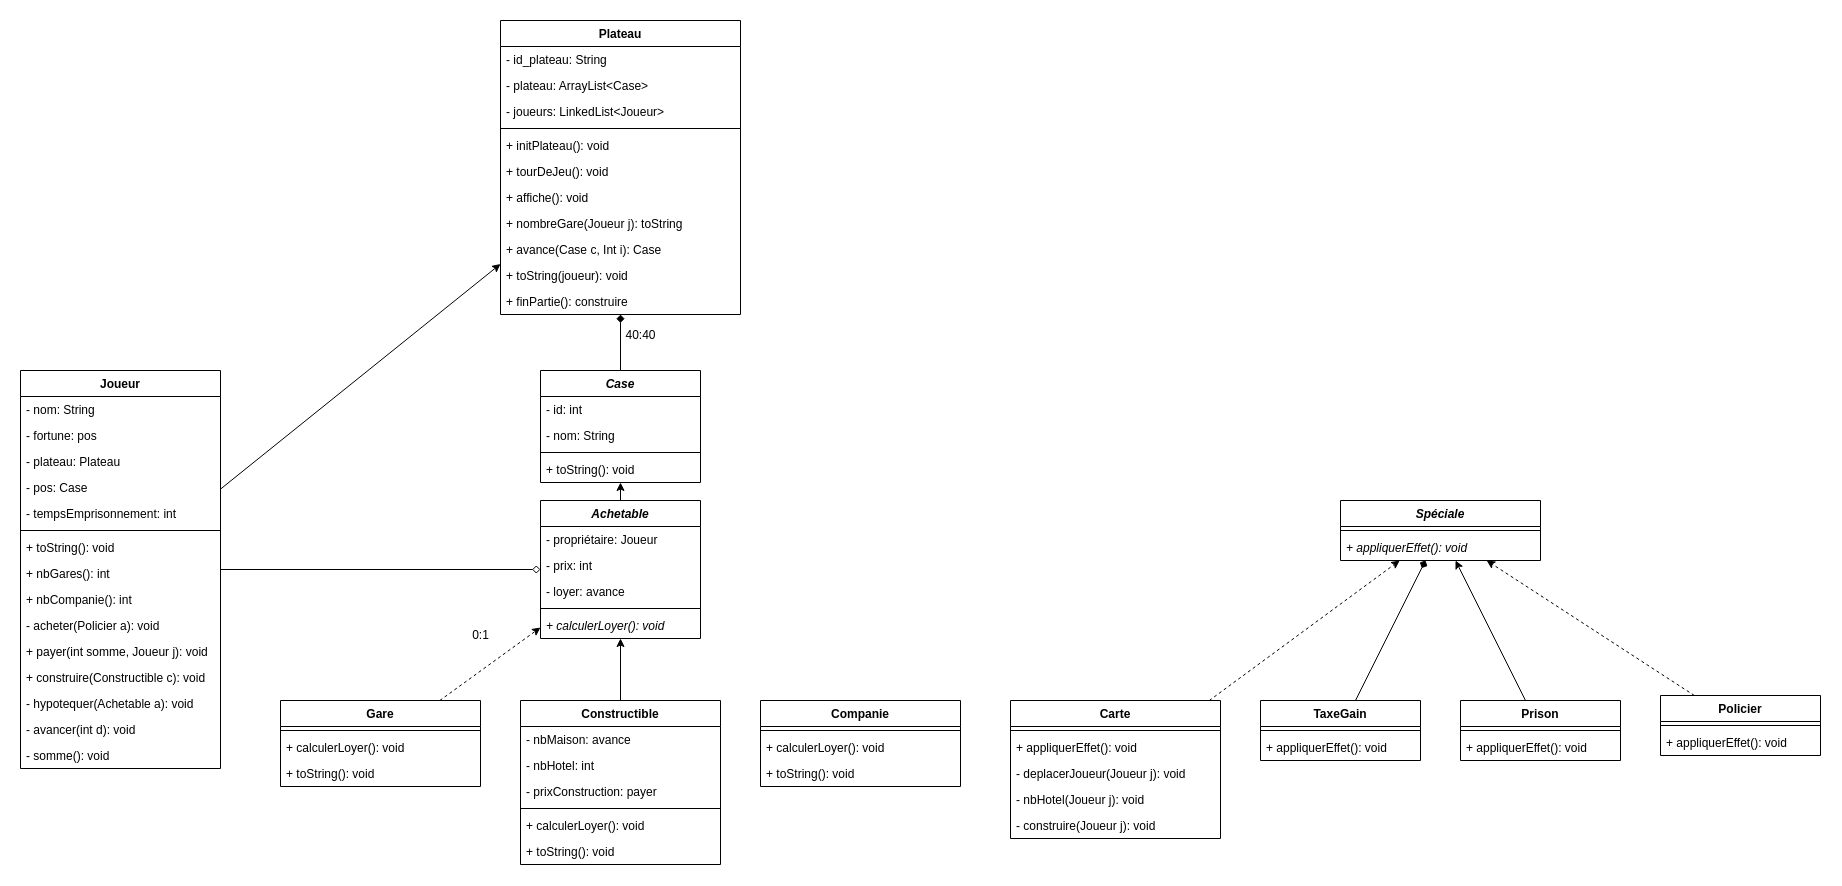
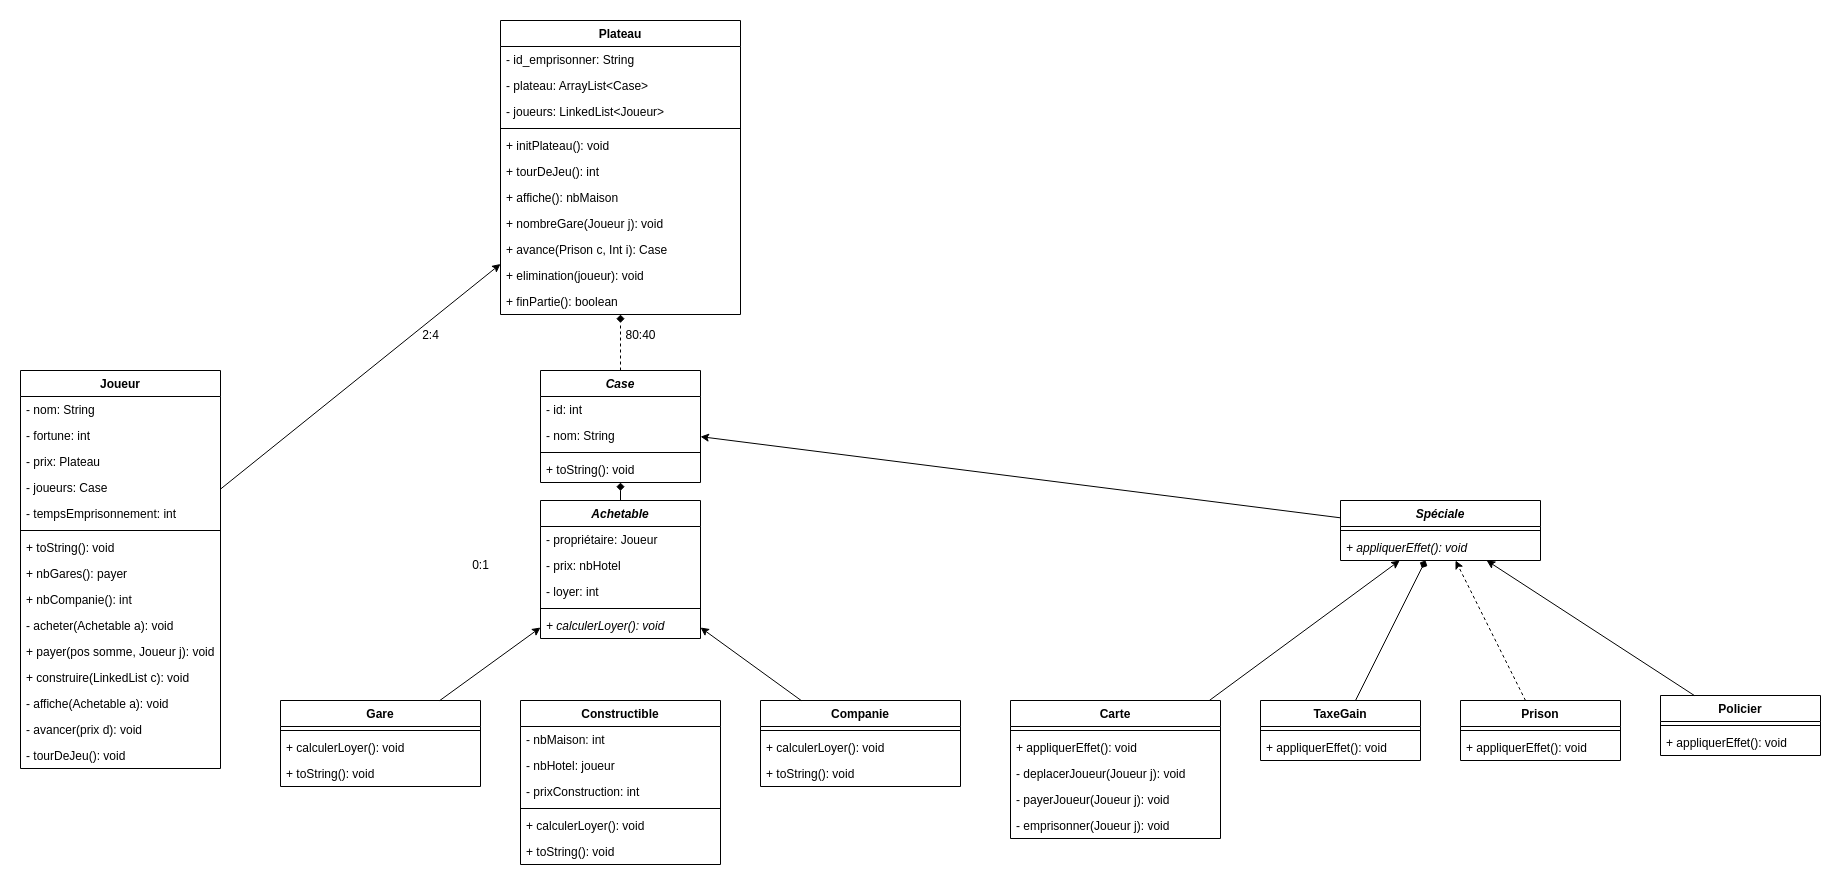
(564, 60) -> (577, 60)
(564, 172) -> (560, 172)
(555, 198) -> (569, 198)
(606, 224) -> (592, 224)
(591, 250) -> (596, 250)
(579, 276) -> (584, 276)
(581, 302) -> (571, 302)
none -> (431, 336)
(641, 336) -> (641, 336)
(621, 346) -> (621, 346)
(68, 436) -> (67, 436)
(79, 462) -> (69, 462)
none -> (1024, 478)
(58, 488) -> (72, 488)
(621, 490) -> (621, 491)
(575, 566) -> (589, 566)
(378, 570) -> none
(74, 574) -> (82, 574)
(590, 592) -> (579, 592)
(104, 626) -> (111, 626)
(1593, 629) -> (1593, 629)
(1491, 632) -> (1491, 632)
(1302, 633) -> (1302, 633)
(481, 636) -> (481, 566)
(126, 652) -> (128, 652)
none -> (754, 666)
(486, 667) -> (486, 667)
(621, 673) -> none
(131, 678) -> (121, 678)
(121, 704) -> (109, 704)
(91, 730) -> (94, 730)
(580, 740) -> (569, 740)
(70, 756) -> (84, 756)
(565, 766) -> (577, 766)
(602, 792) -> (594, 792)
(1091, 800) -> (1106, 800)
(1101, 826) -> (1104, 826)
